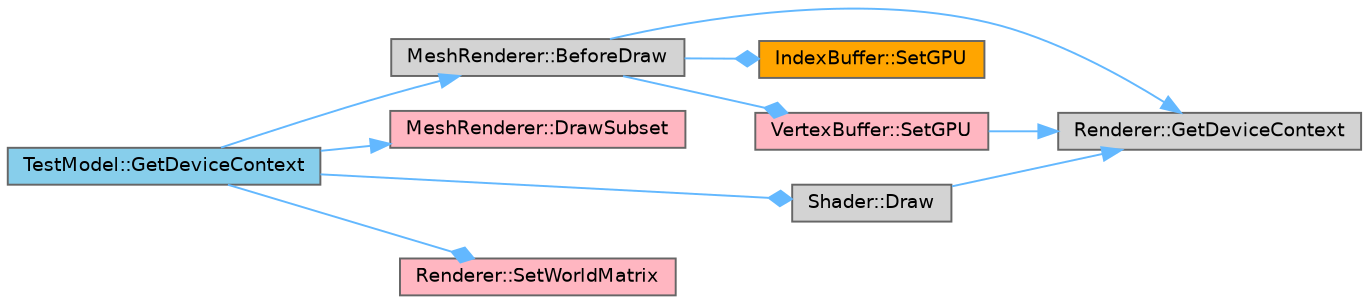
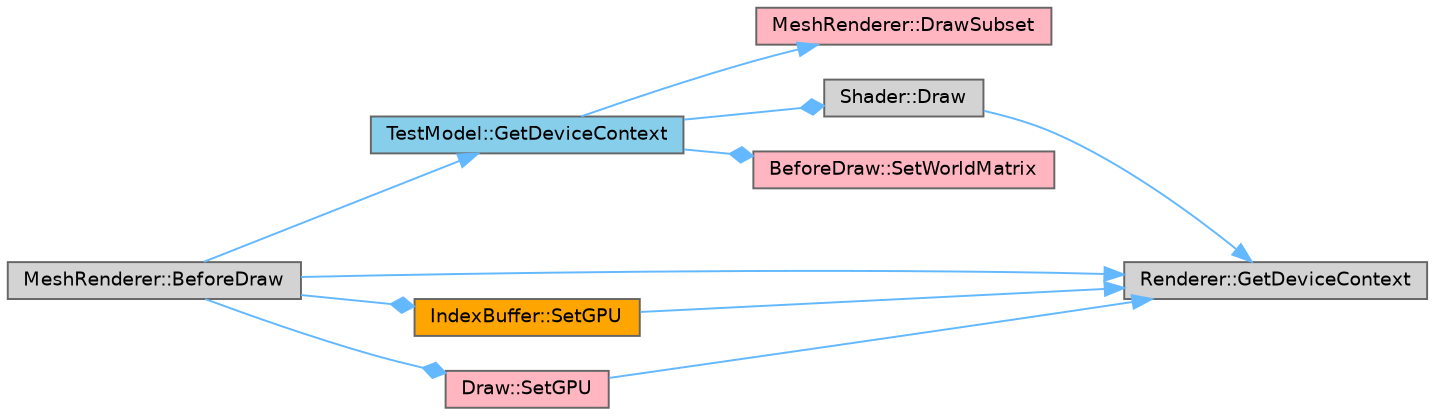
(330, 112) -> (332, 211)
(872, 131) -> (527, 389)
(538, 277) -> (904, 170)
none -> (873, 300)
